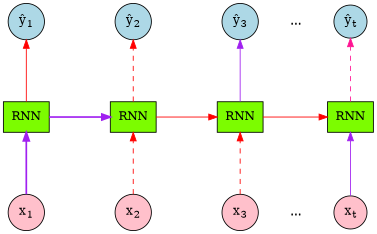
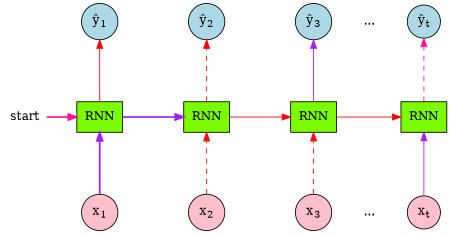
none -> (25, 117)
